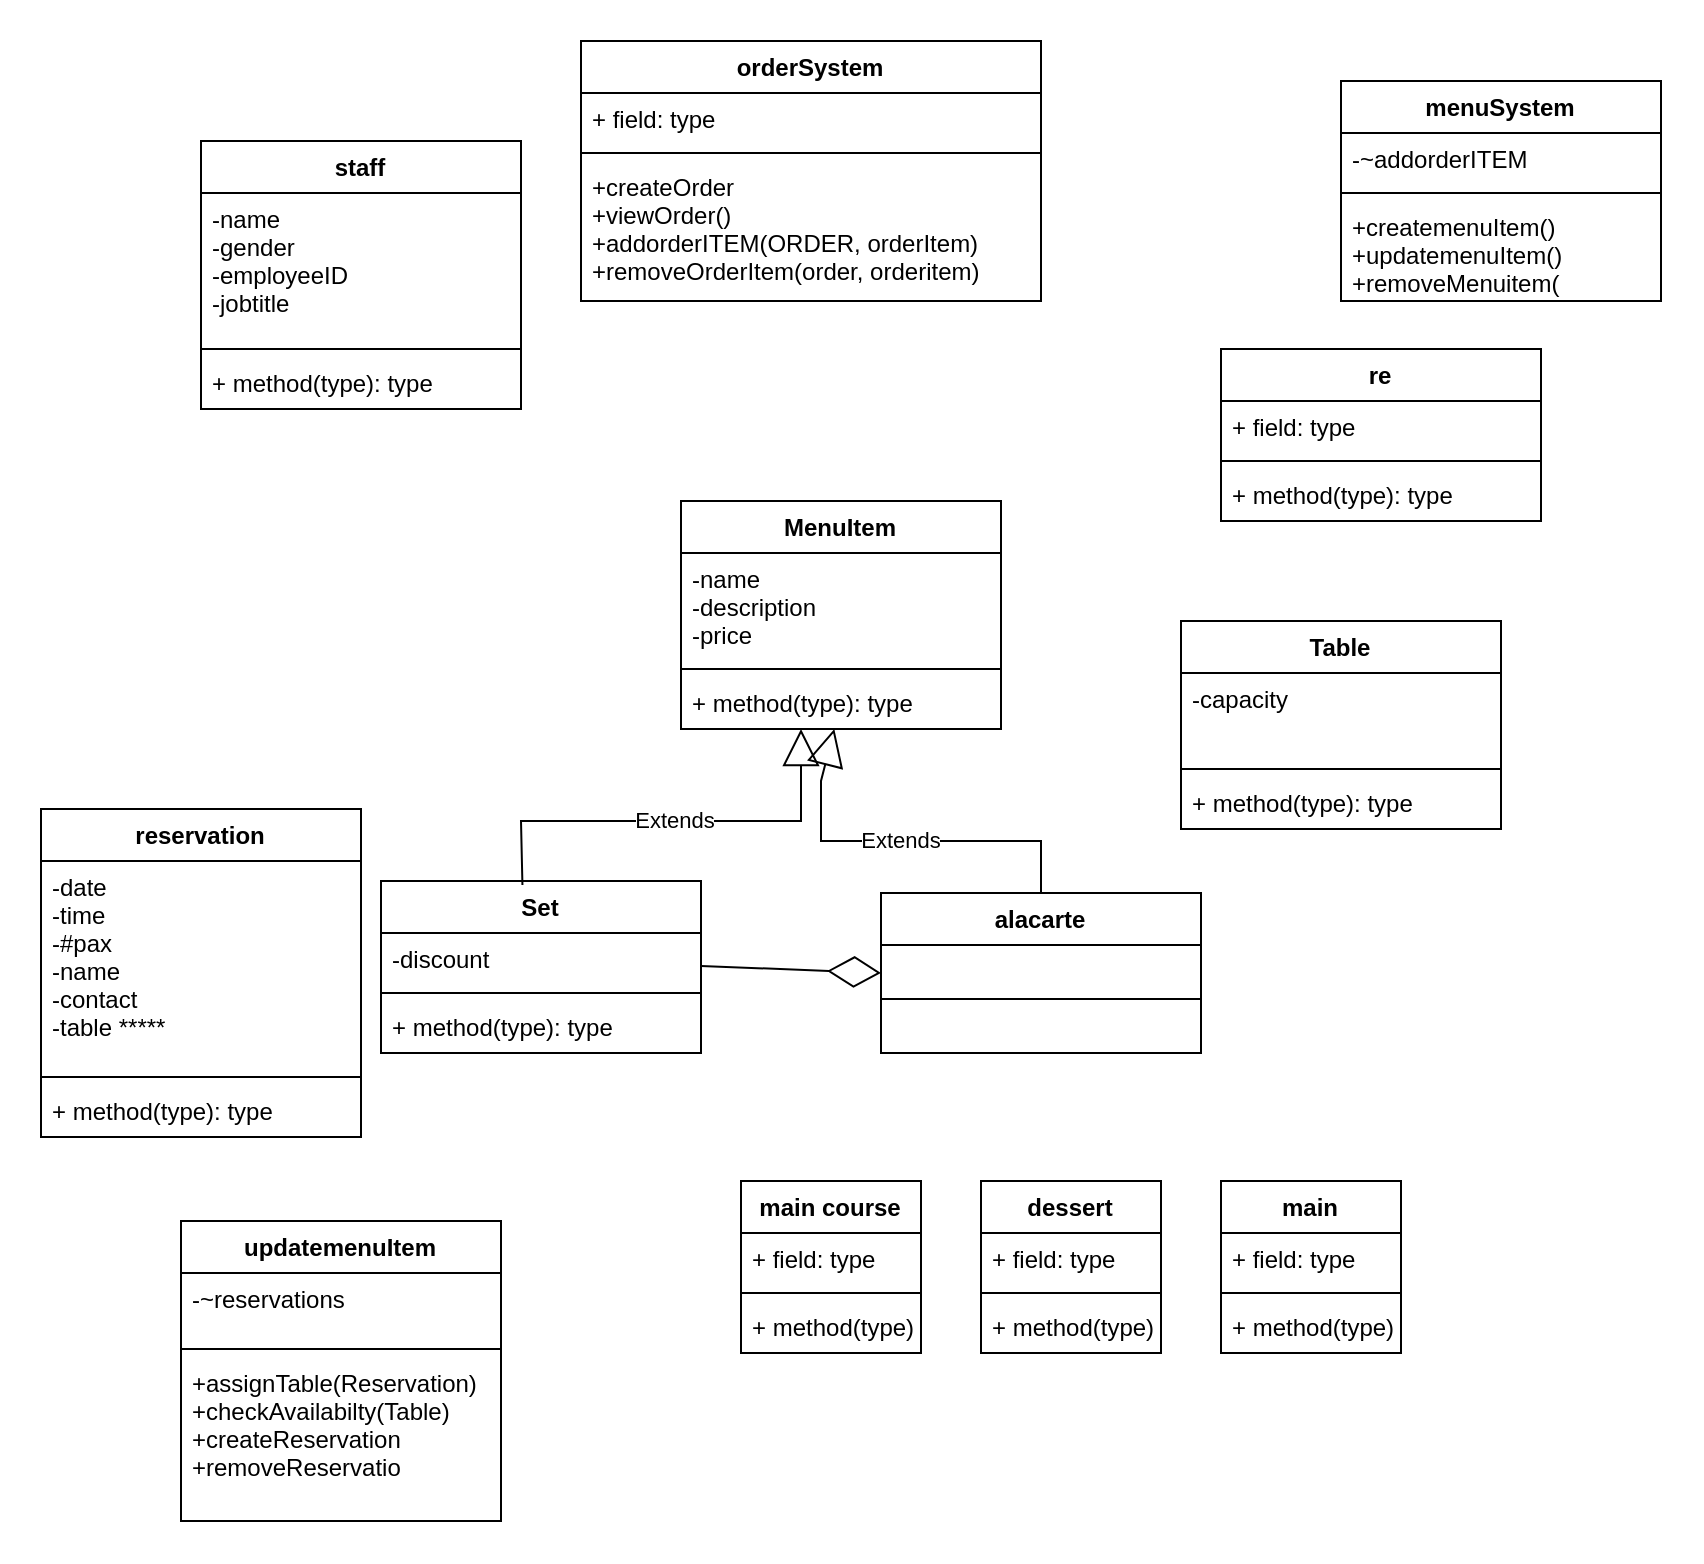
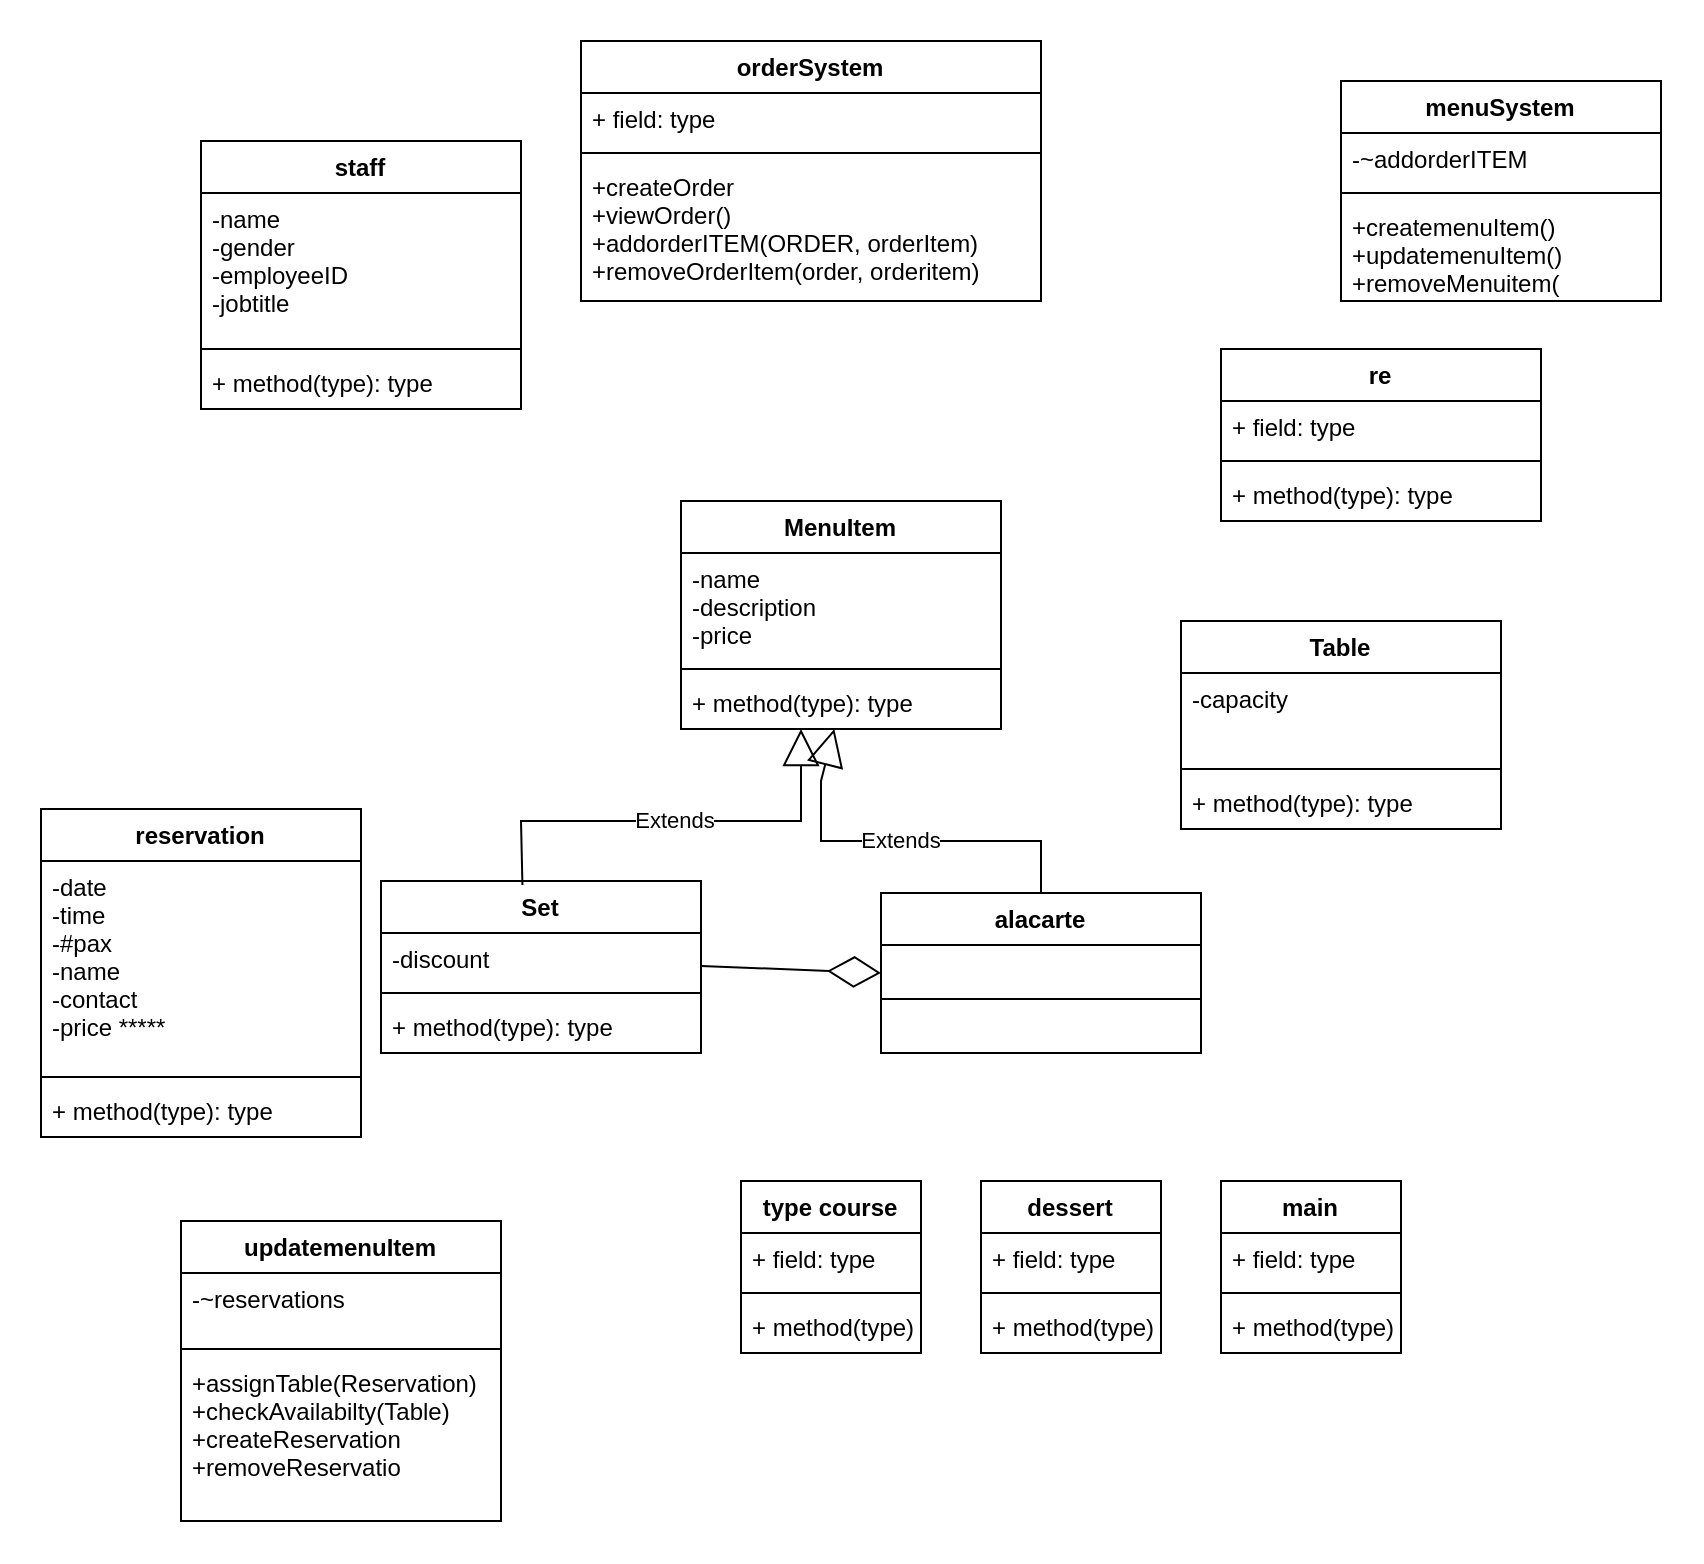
(86, 888) -> (86, 888)
(830, 1208) -> (830, 1208)
